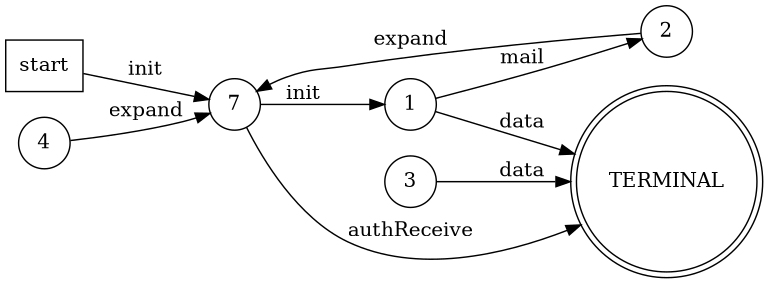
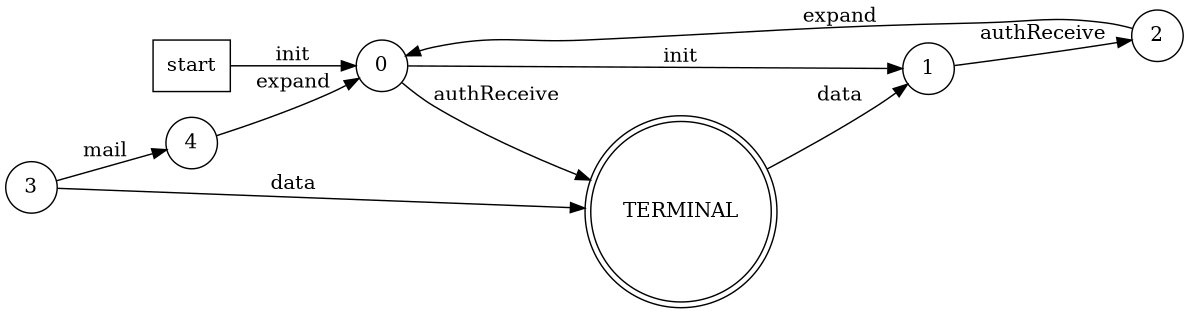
(522, 58) -> (1043, 34)
(235, 104) -> (382, 66)
(498, 131) -> (833, 133)
none -> (105, 167)
